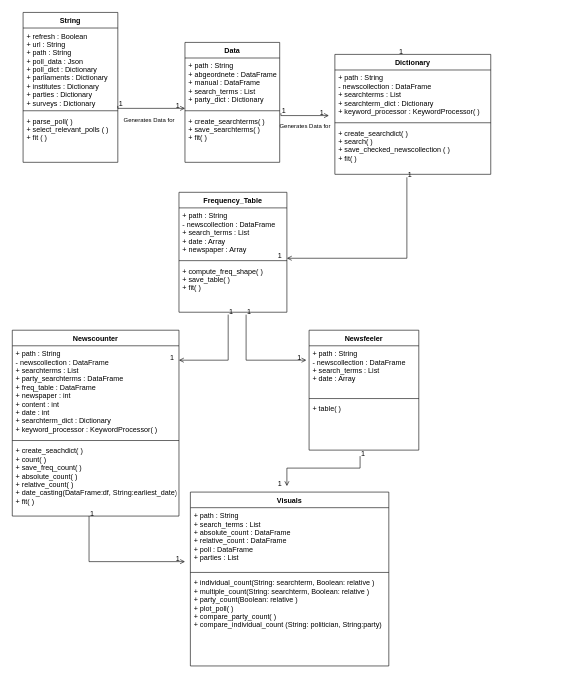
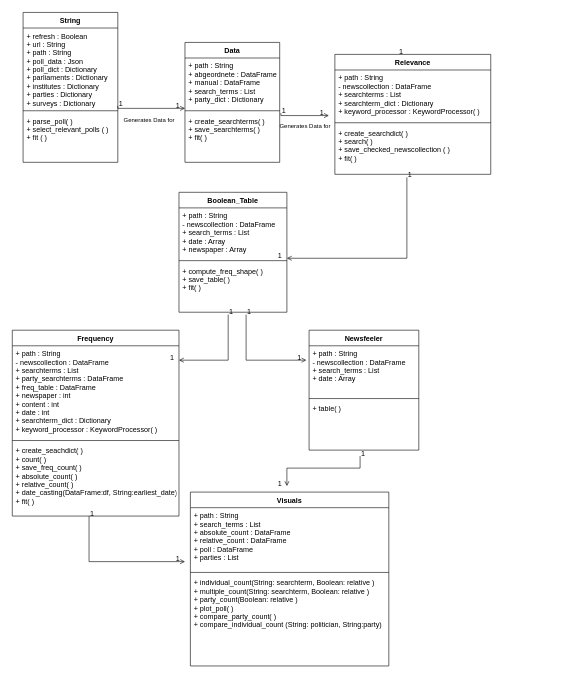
(413, 62) -> (413, 62)
(233, 200) -> (233, 200)
(95, 338) -> (95, 338)
